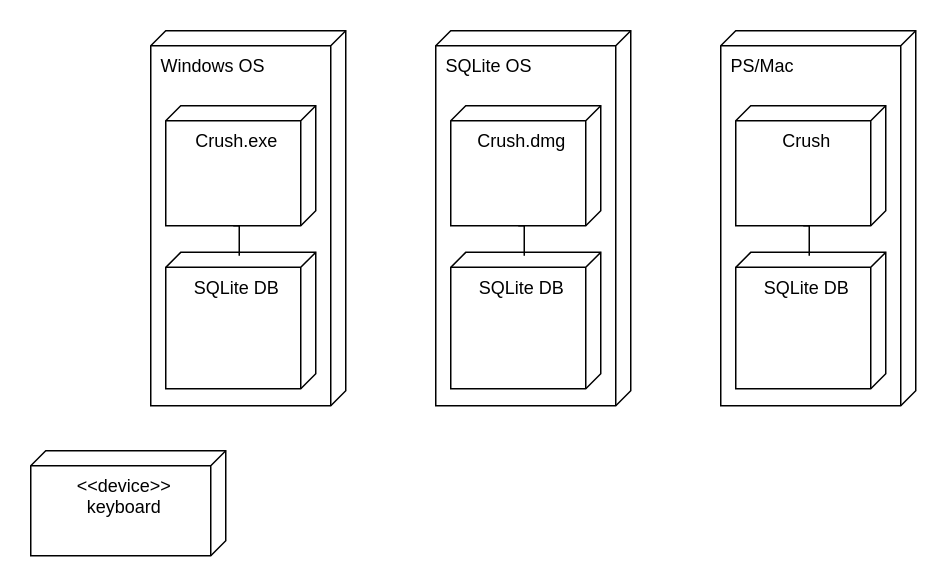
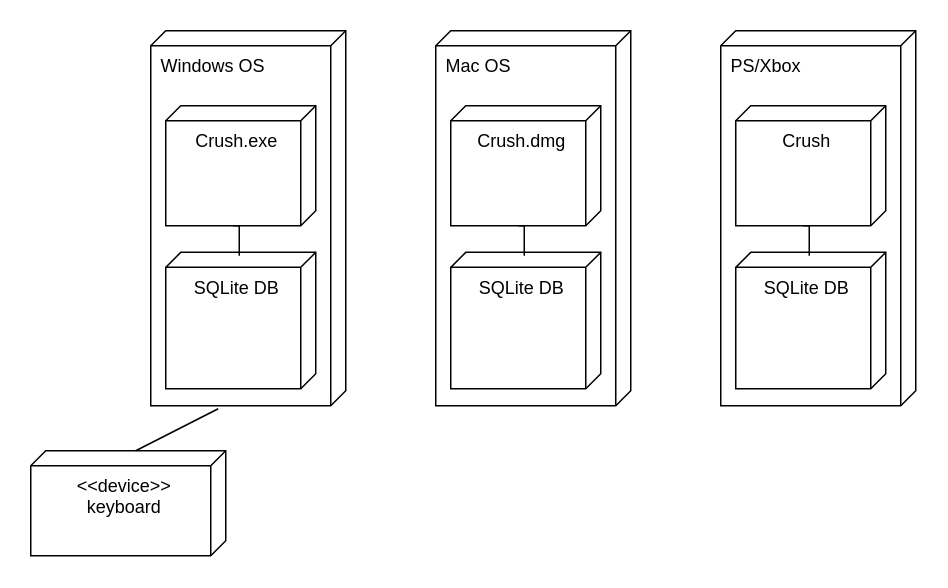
(487, 67) -> (474, 67)
(761, 67) -> (767, 67)
none -> (177, 430)
